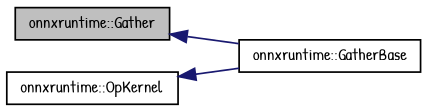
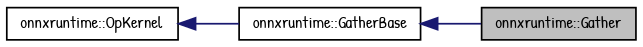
(213, 40) -> (459, 24)
